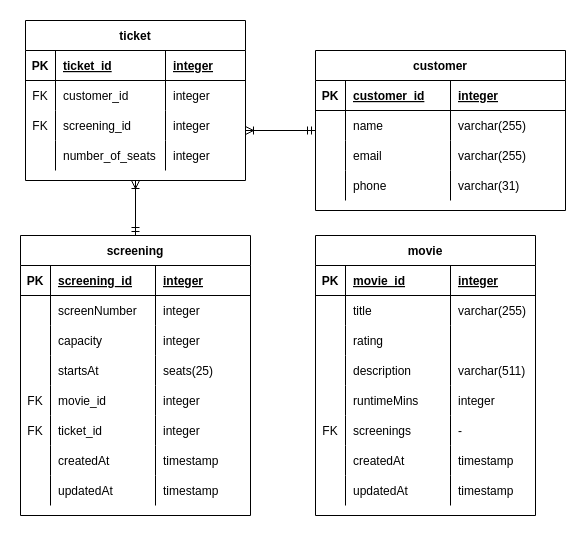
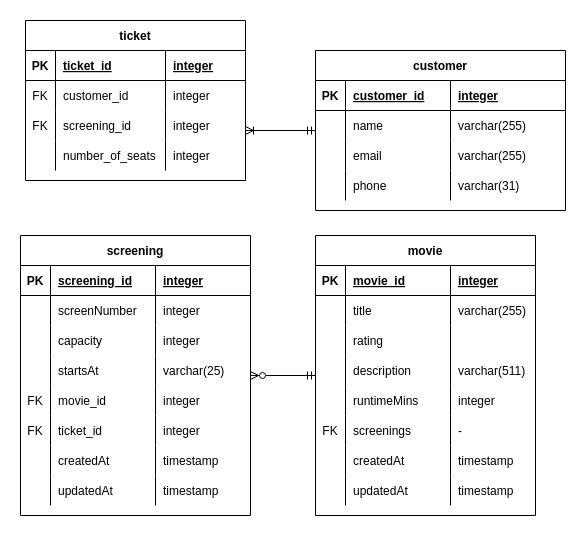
(136, 209) -> none
(193, 371) -> (200, 371)
none -> (289, 376)
